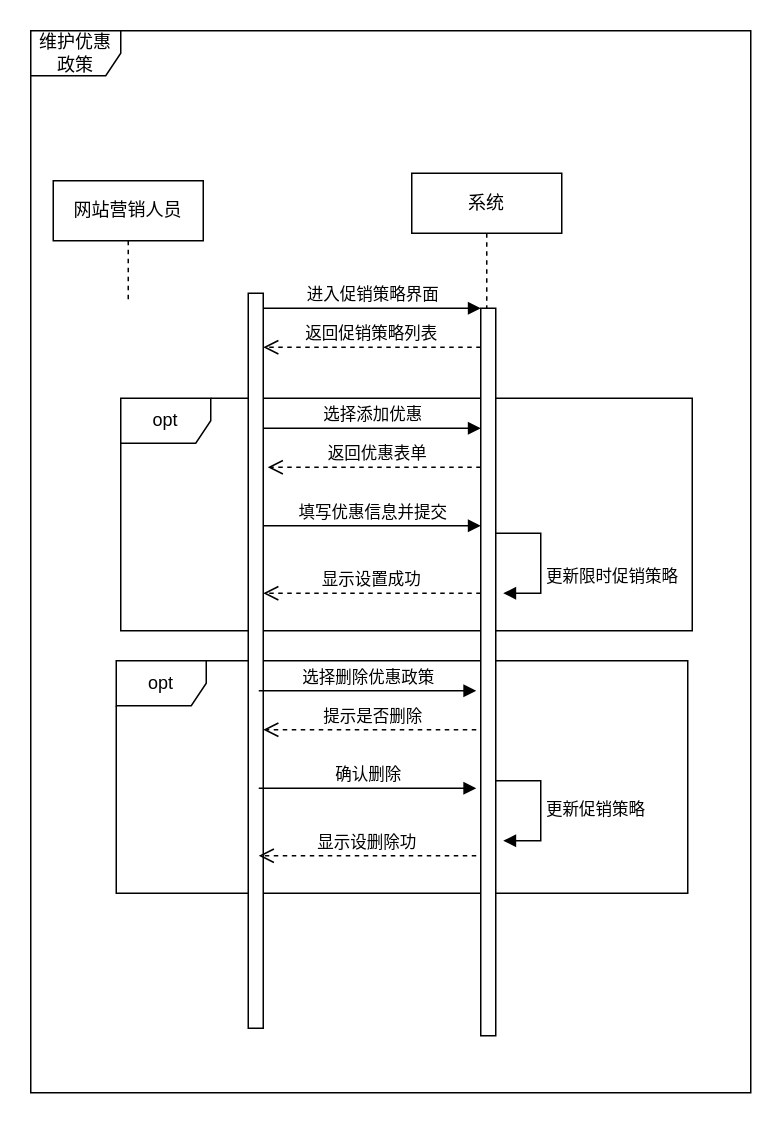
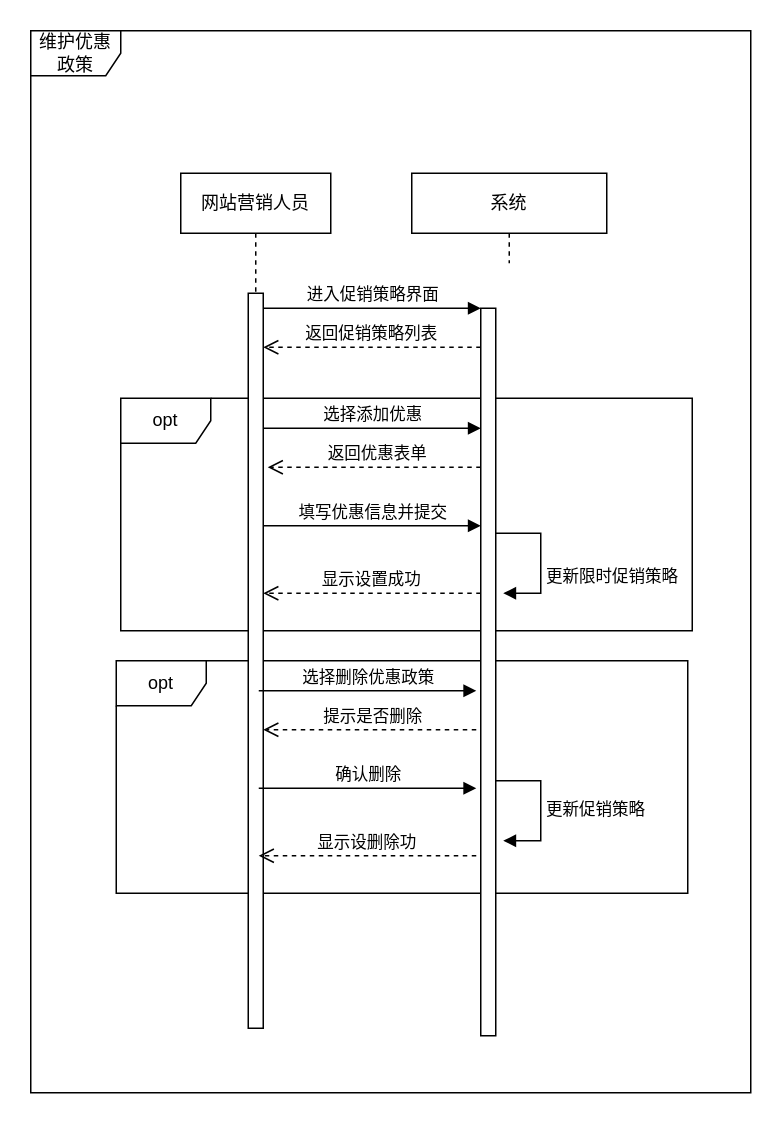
(128, 241) -> (256, 233)
(487, 241) -> (509, 218)
